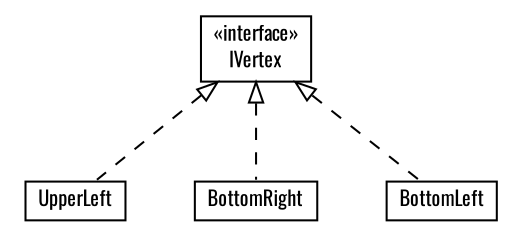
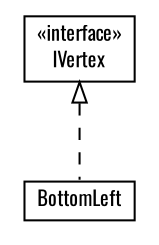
(74, 200) -> none
(256, 200) -> none
